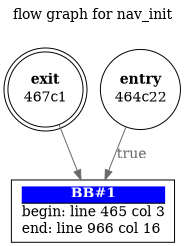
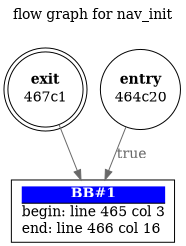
(141, 97) -> (141, 97)
(91, 229) -> (91, 229)
